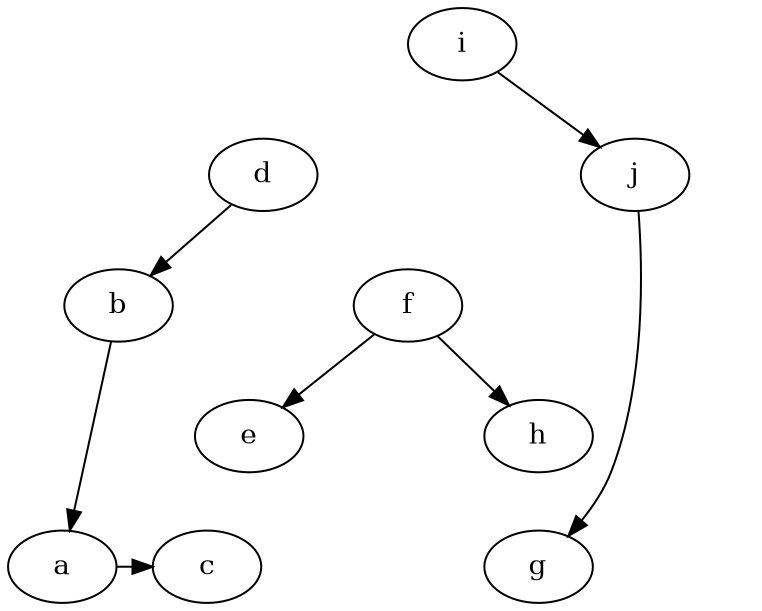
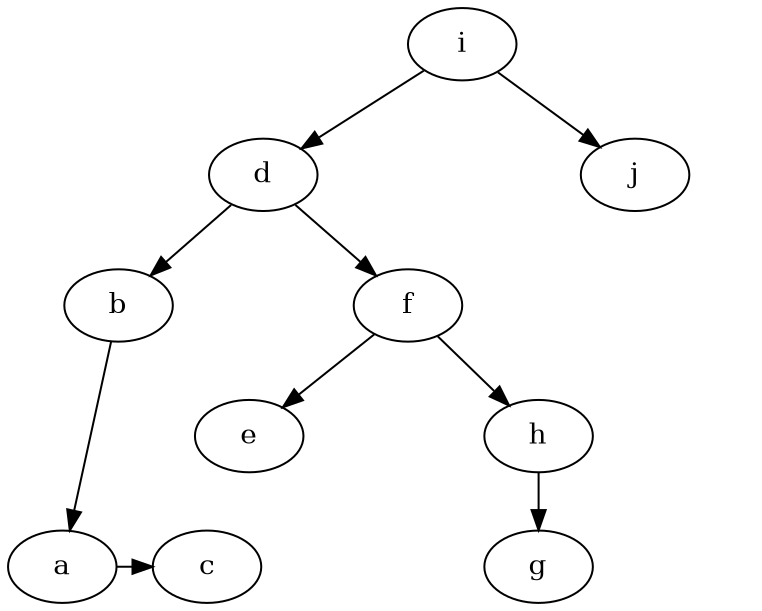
none -> (371, 104)
none -> (328, 233)
(635, 371) -> (539, 491)
